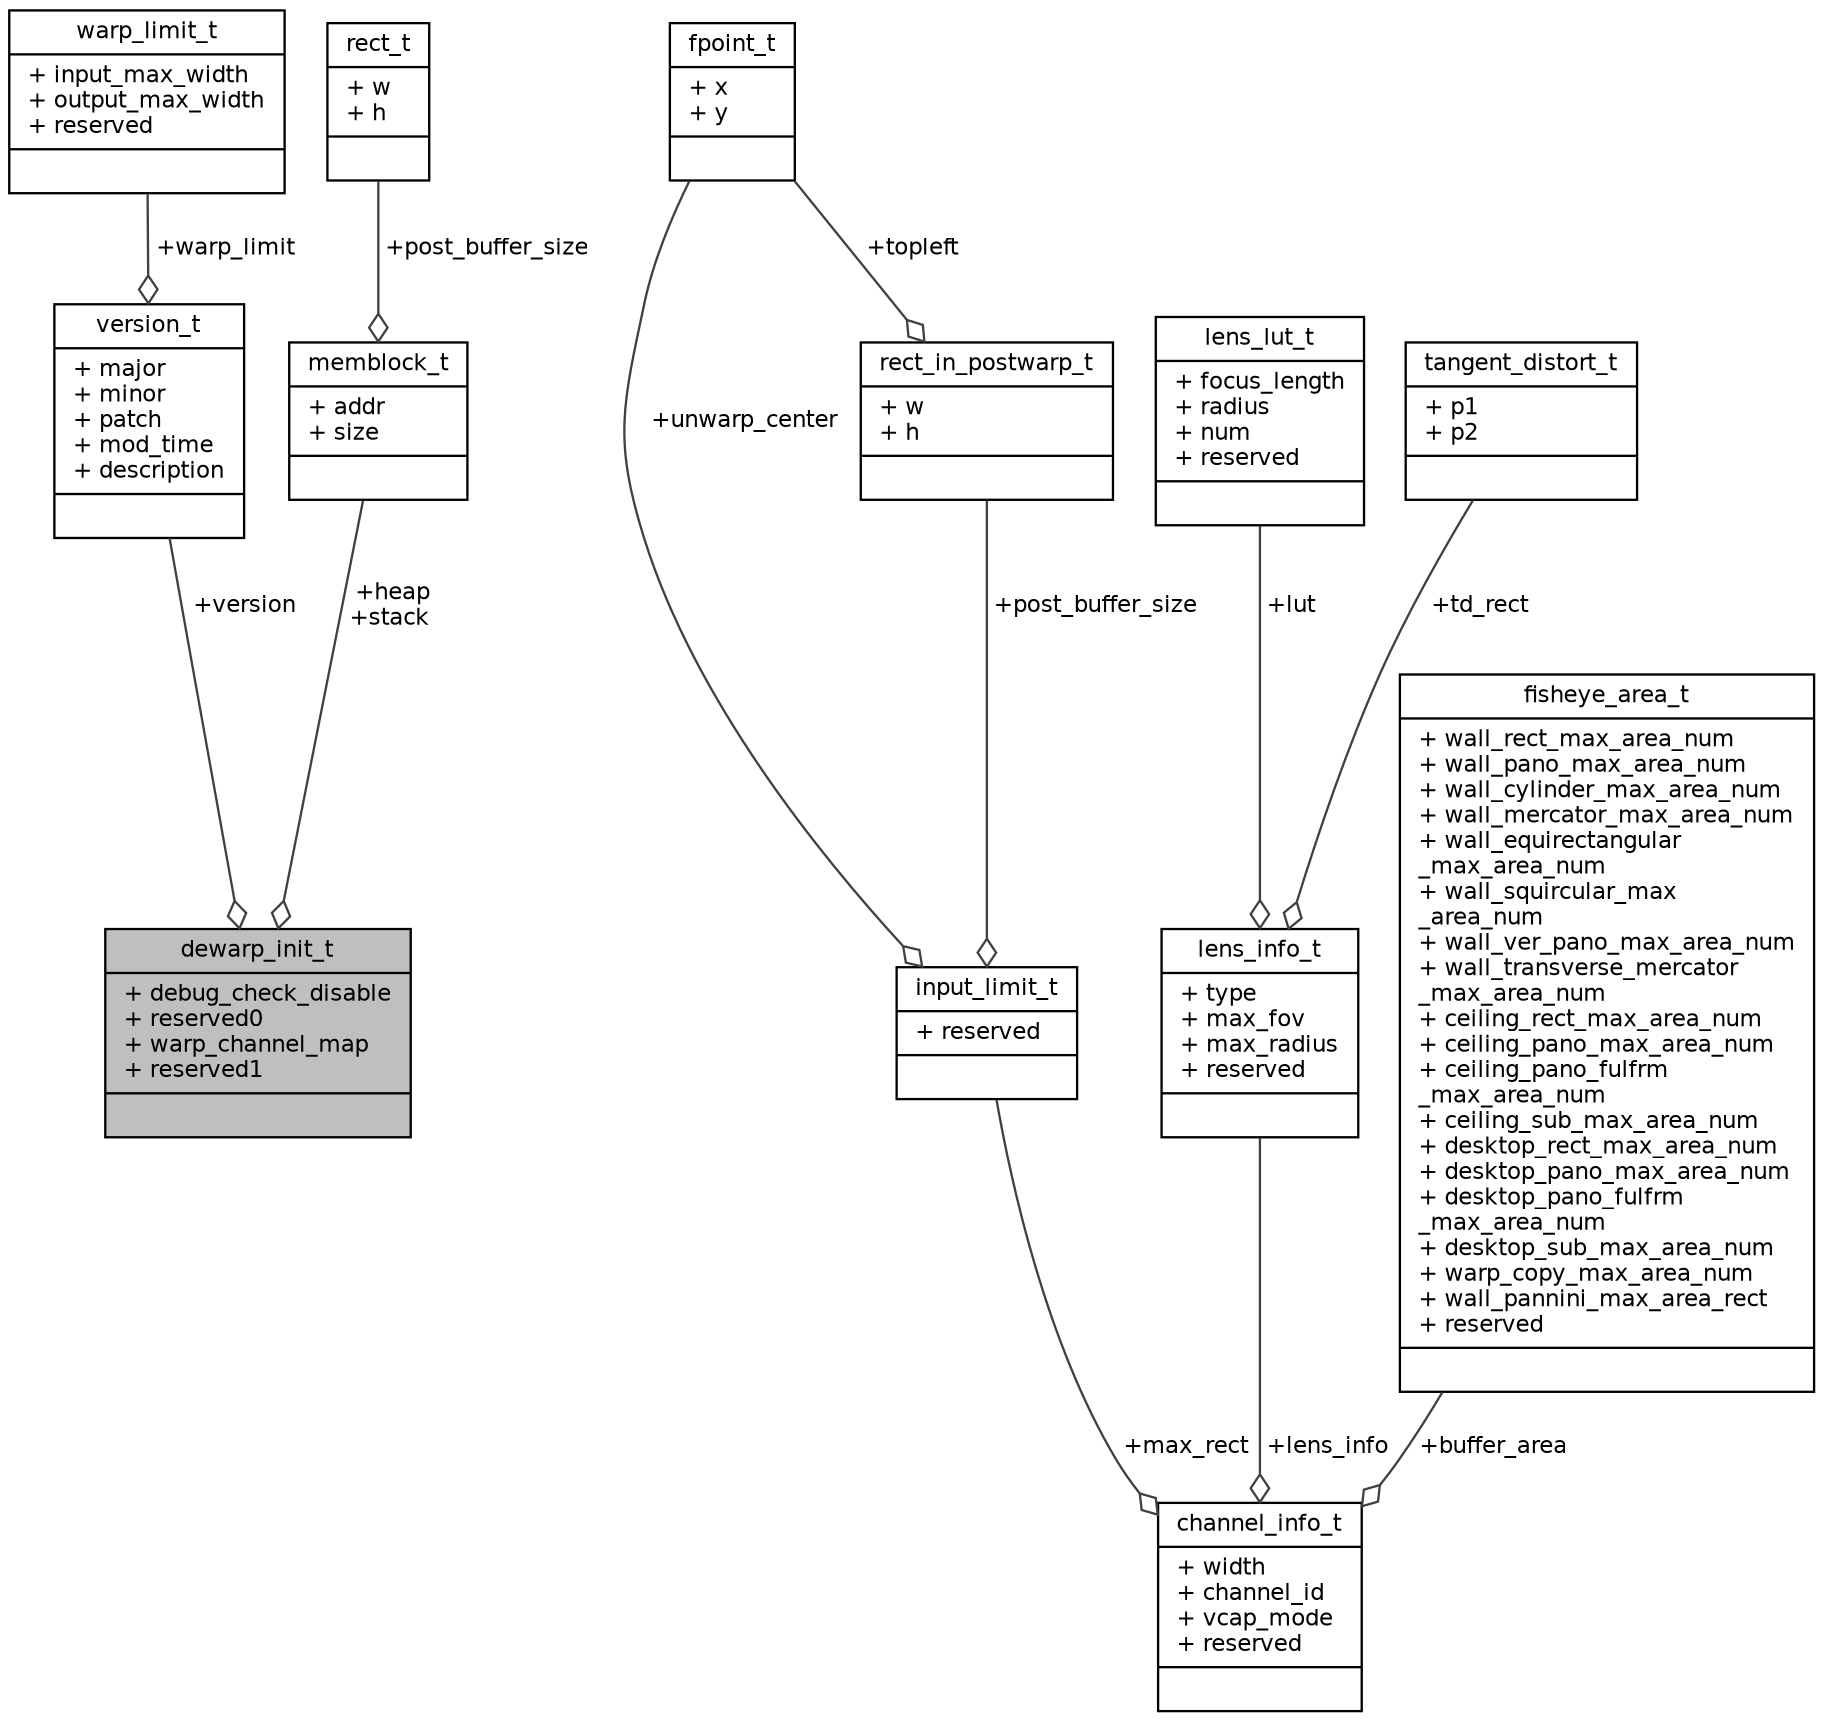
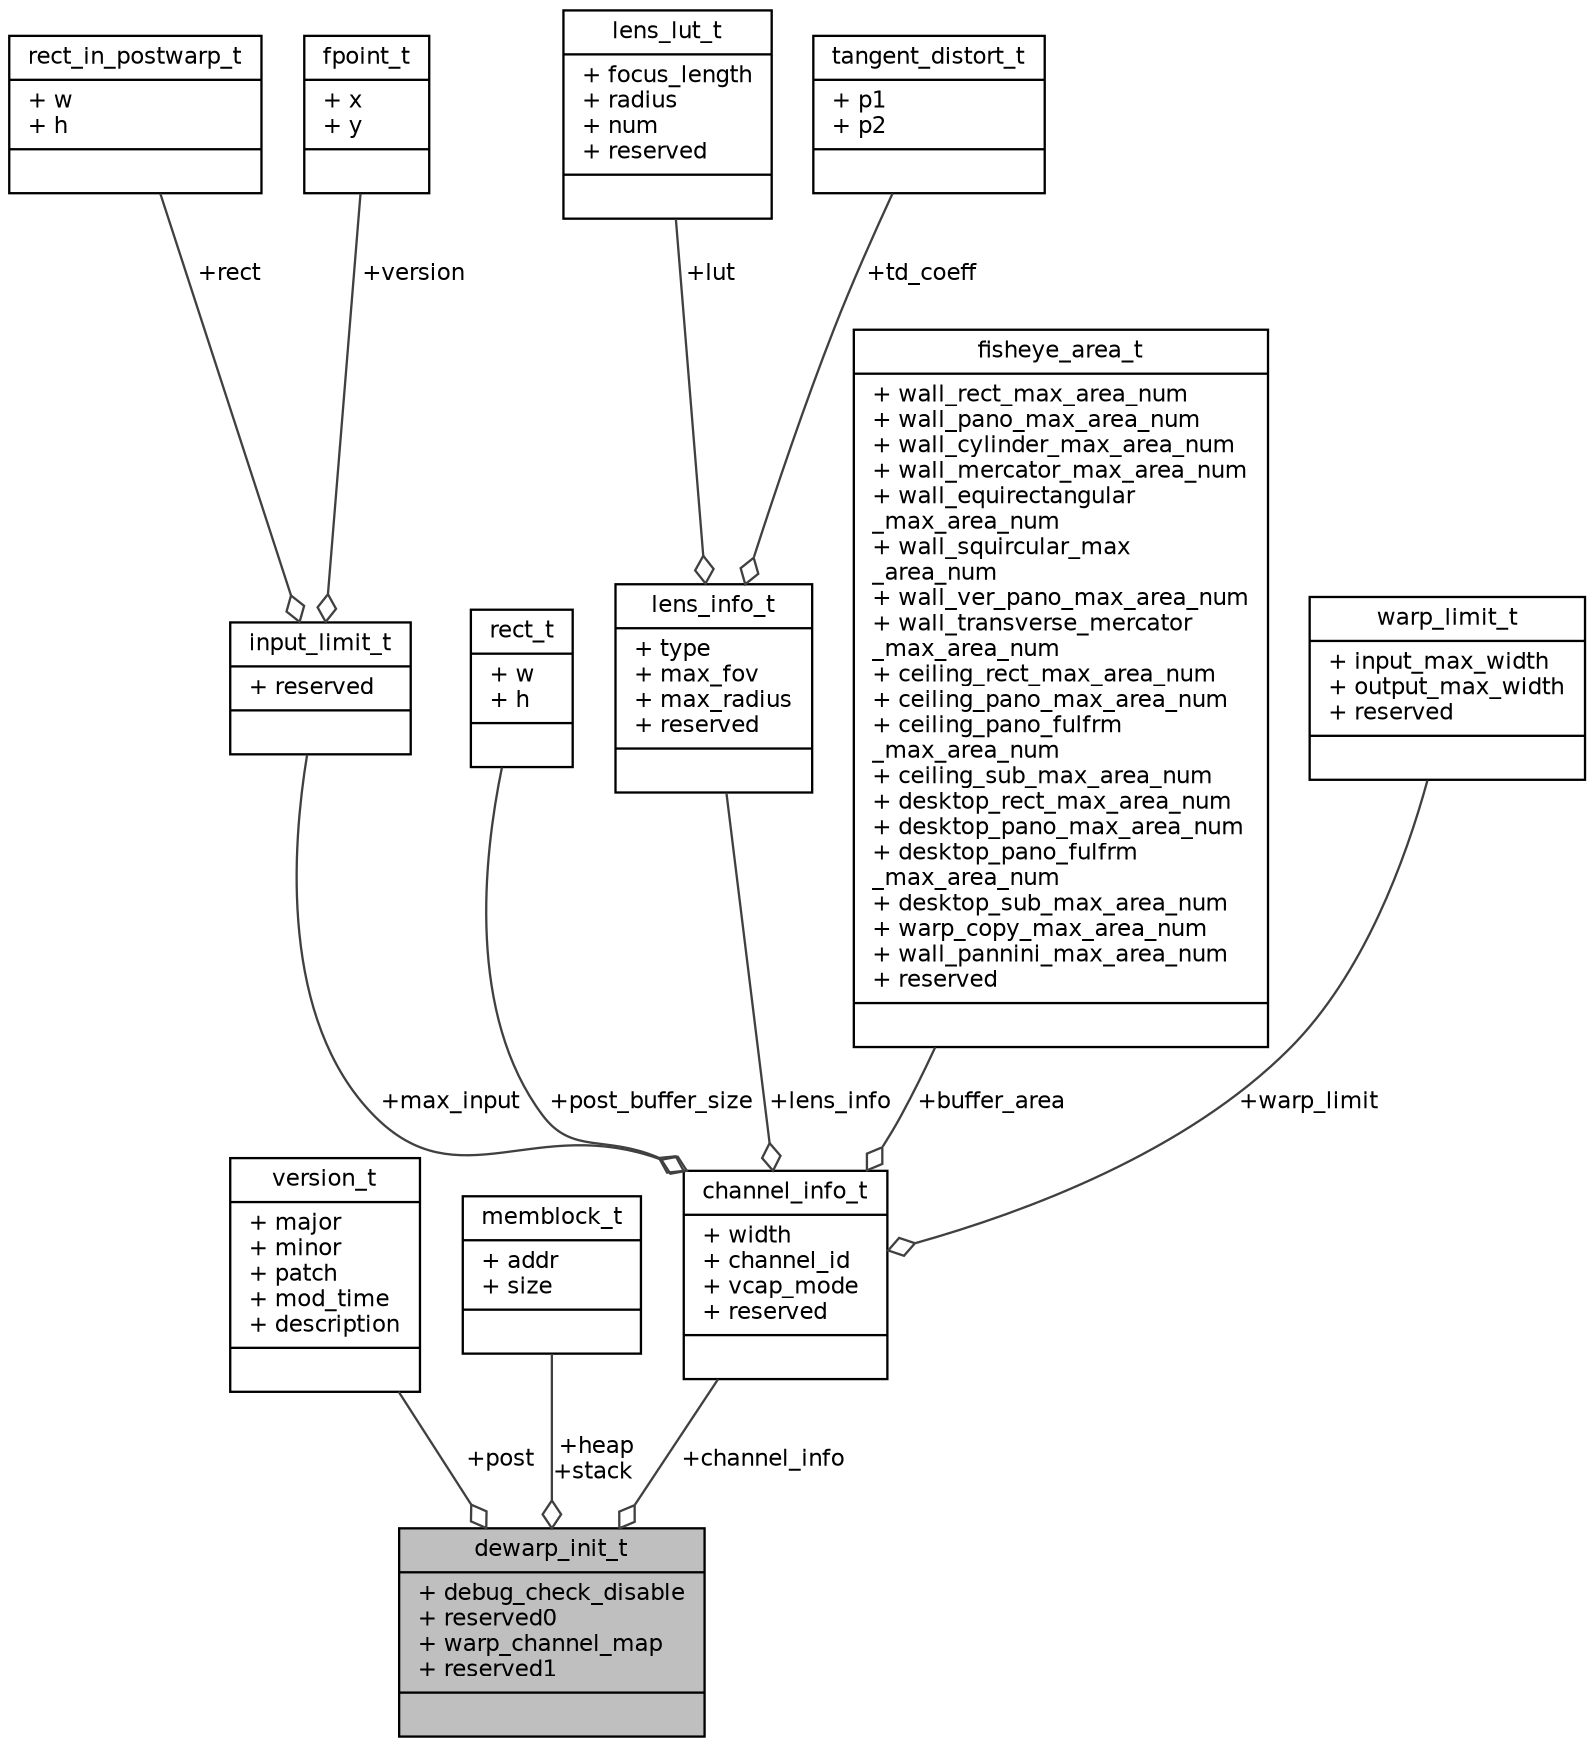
(148, 234) -> (1244, 1089)
(378, 247) -> (497, 1009)
(851, 250) -> none
(742, 421) -> (411, 274)
(242, 606) -> (497, 1460)
(1092, 606) -> (227, 274)
(1477, 606) -> (919, 274)
(1593, 1299) -> (1051, 954)
none -> (676, 1442)
(1184, 1447) -> (448, 1103)
